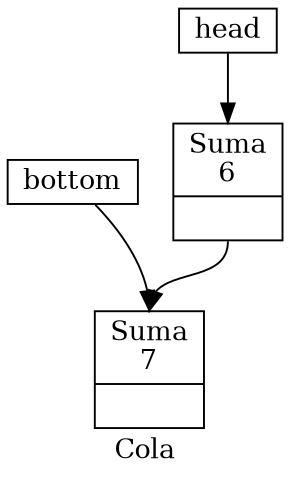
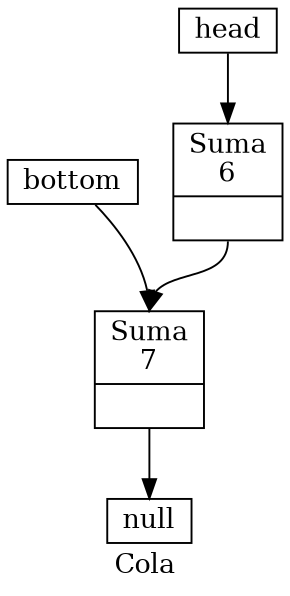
none -> (149, 521)
